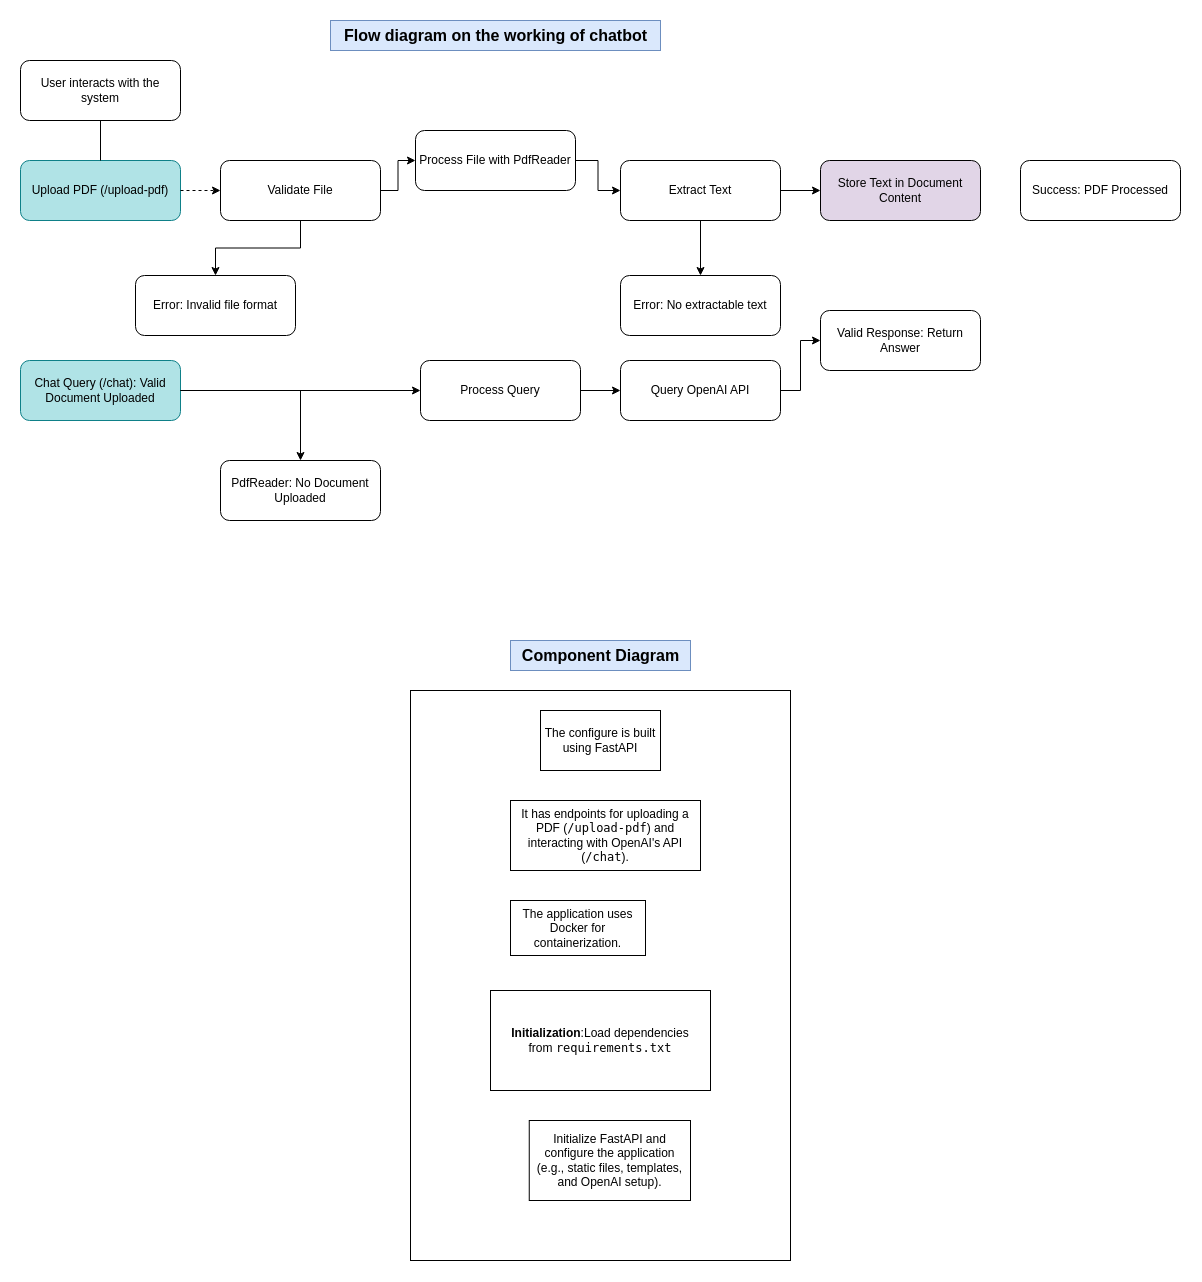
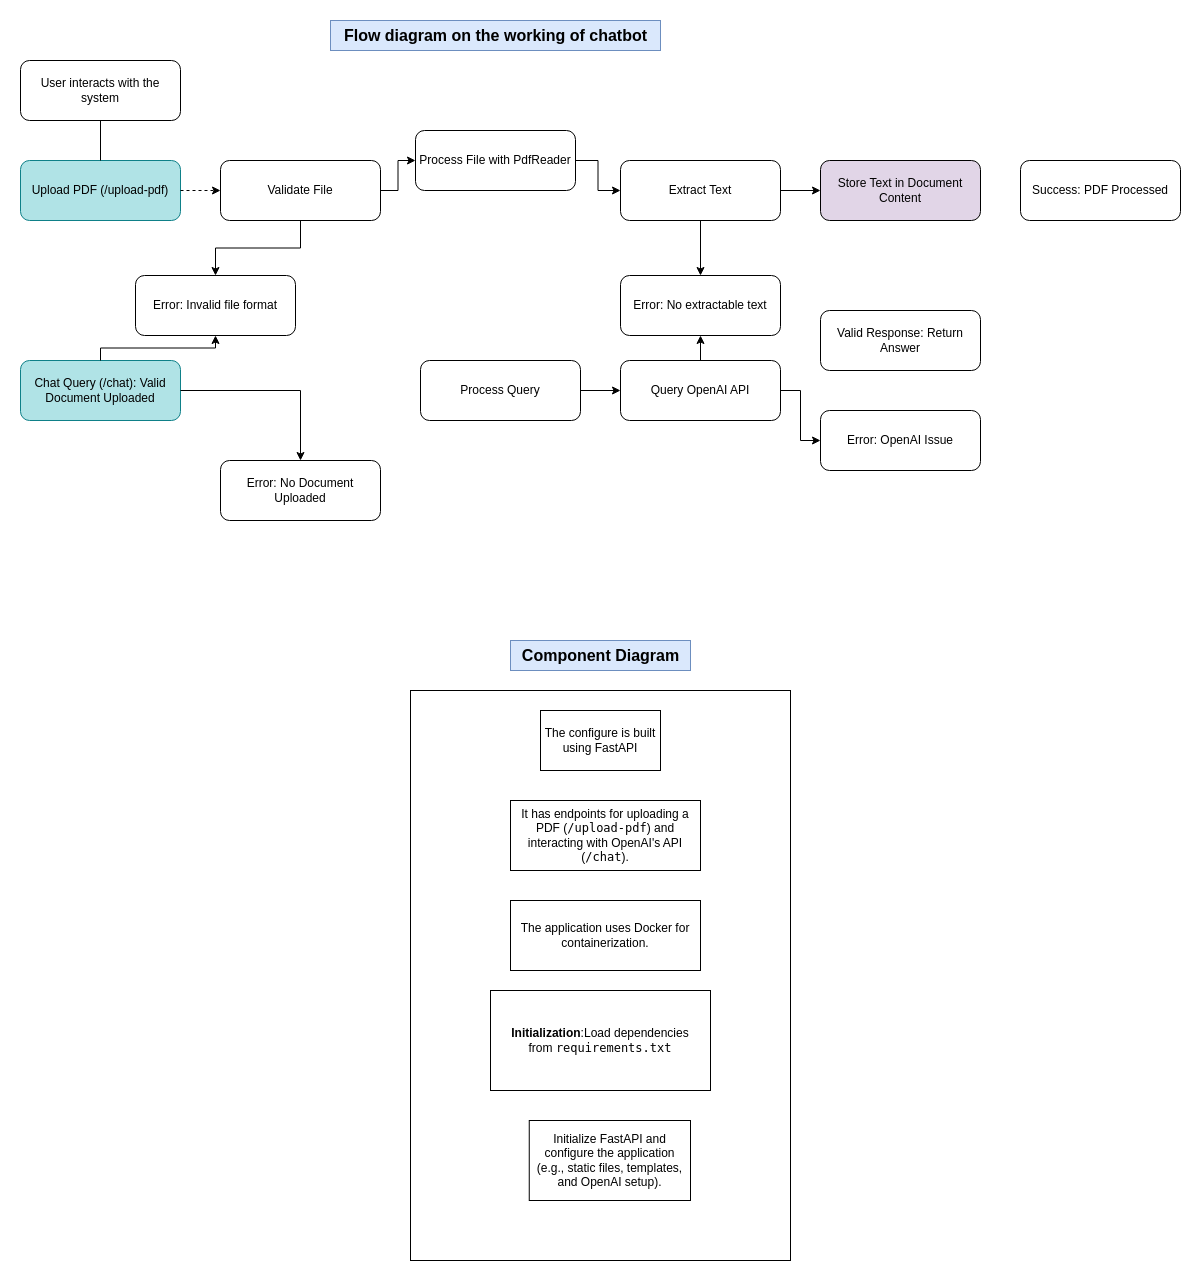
(801, 359) -> (701, 351)
(358, 391) -> (155, 348)
none -> (801, 423)
none -> (901, 441)
(301, 491) -> (301, 491)
(578, 928) -> (606, 936)
